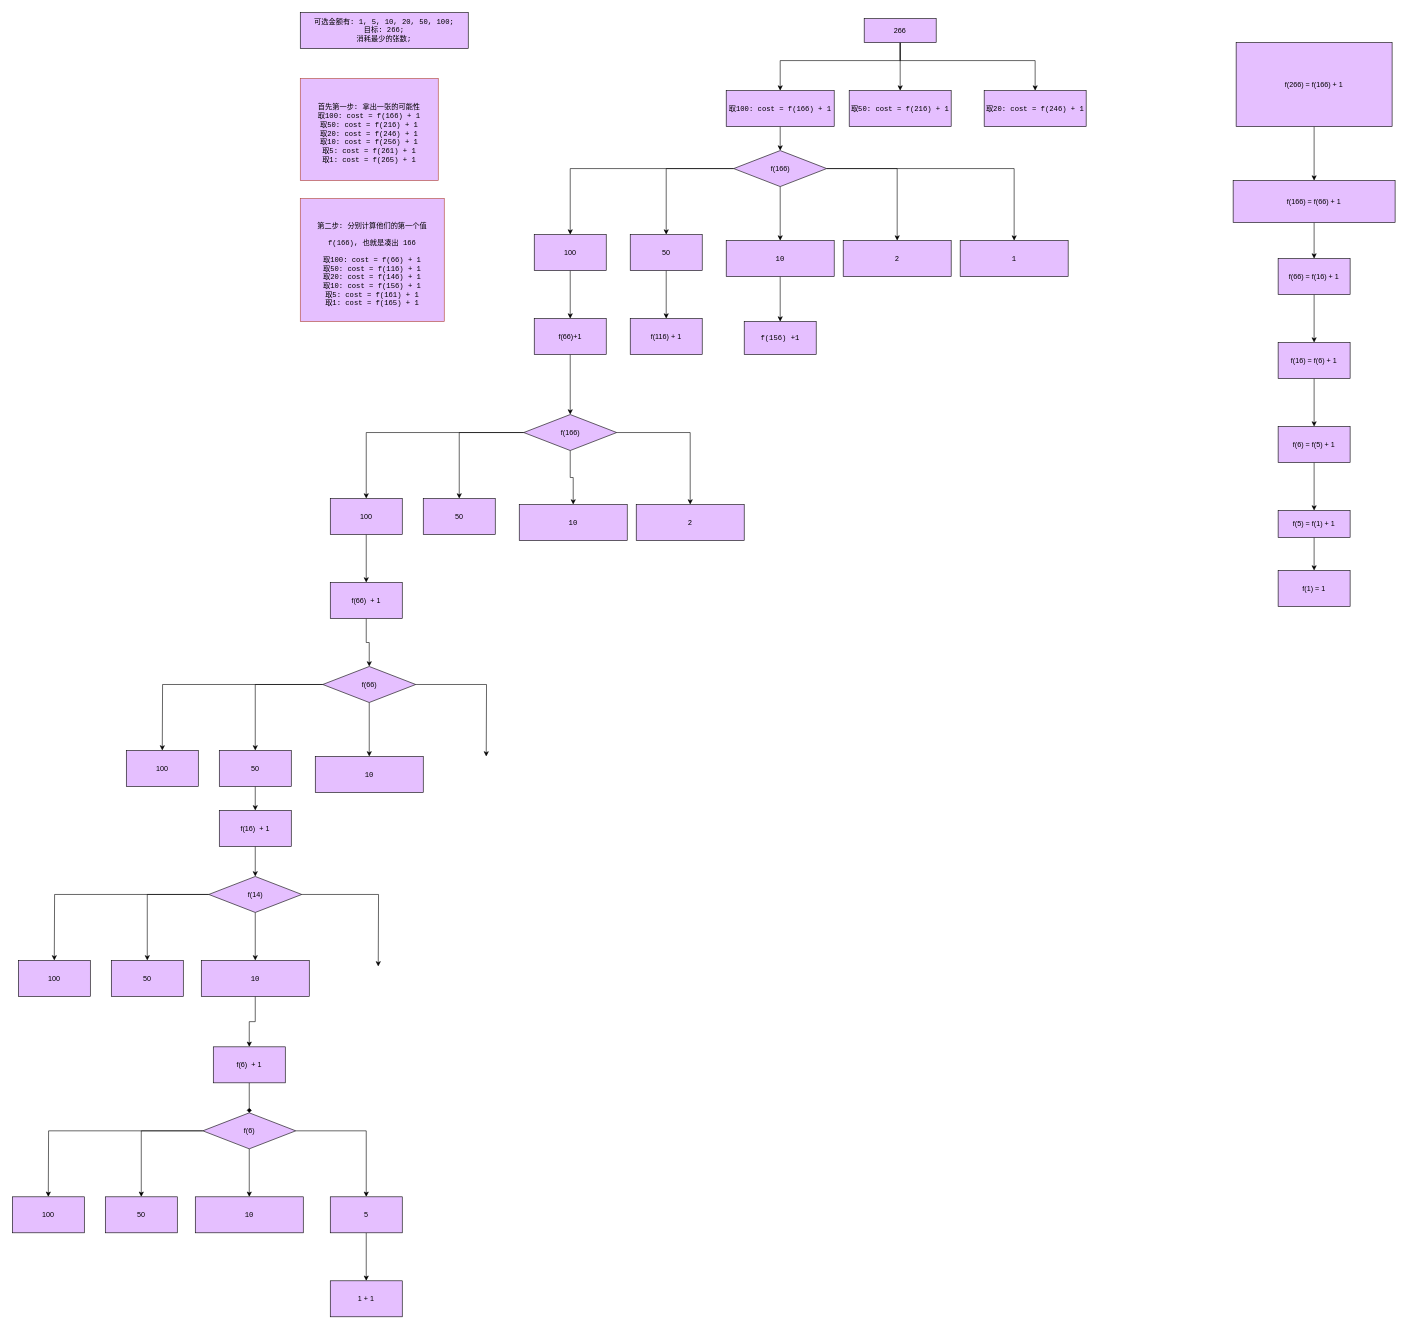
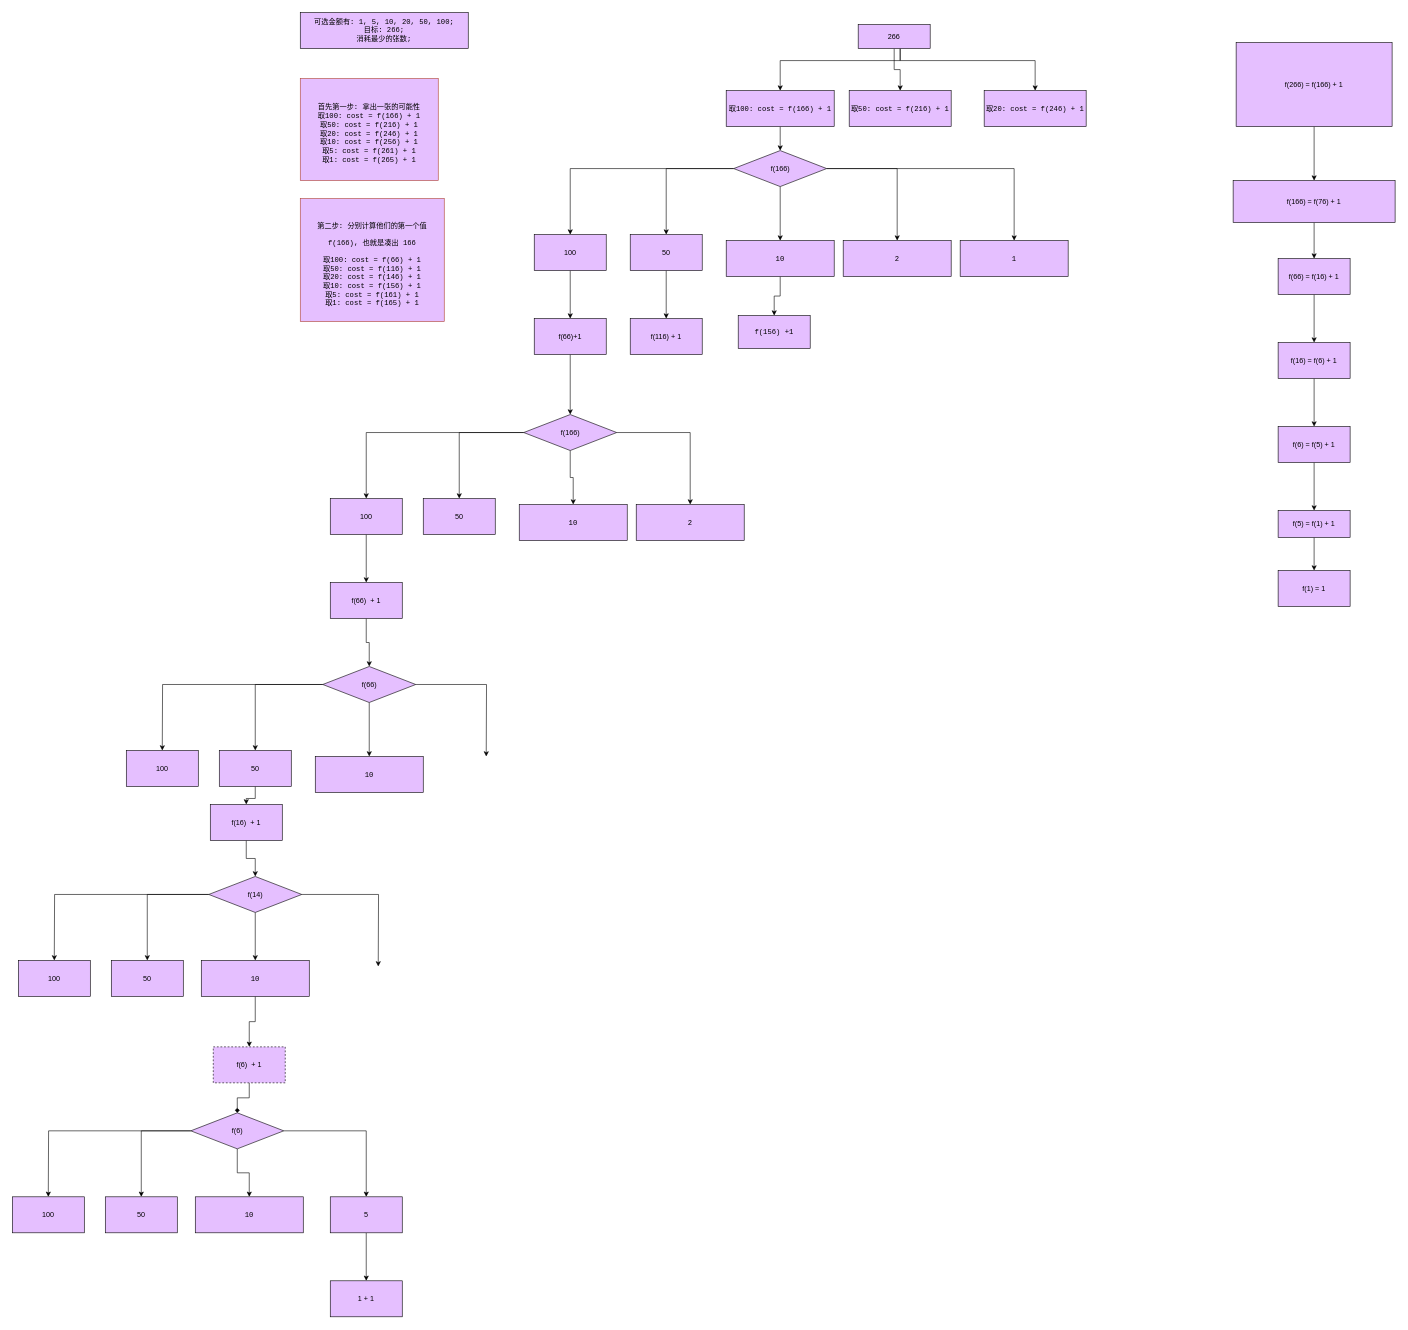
(900, 30) -> (894, 36)
(1314, 201) -> (1314, 201)
(780, 338) -> (774, 332)
(255, 828) -> (246, 822)
(249, 1065) -> (249, 1065)
(249, 1131) -> (237, 1131)
